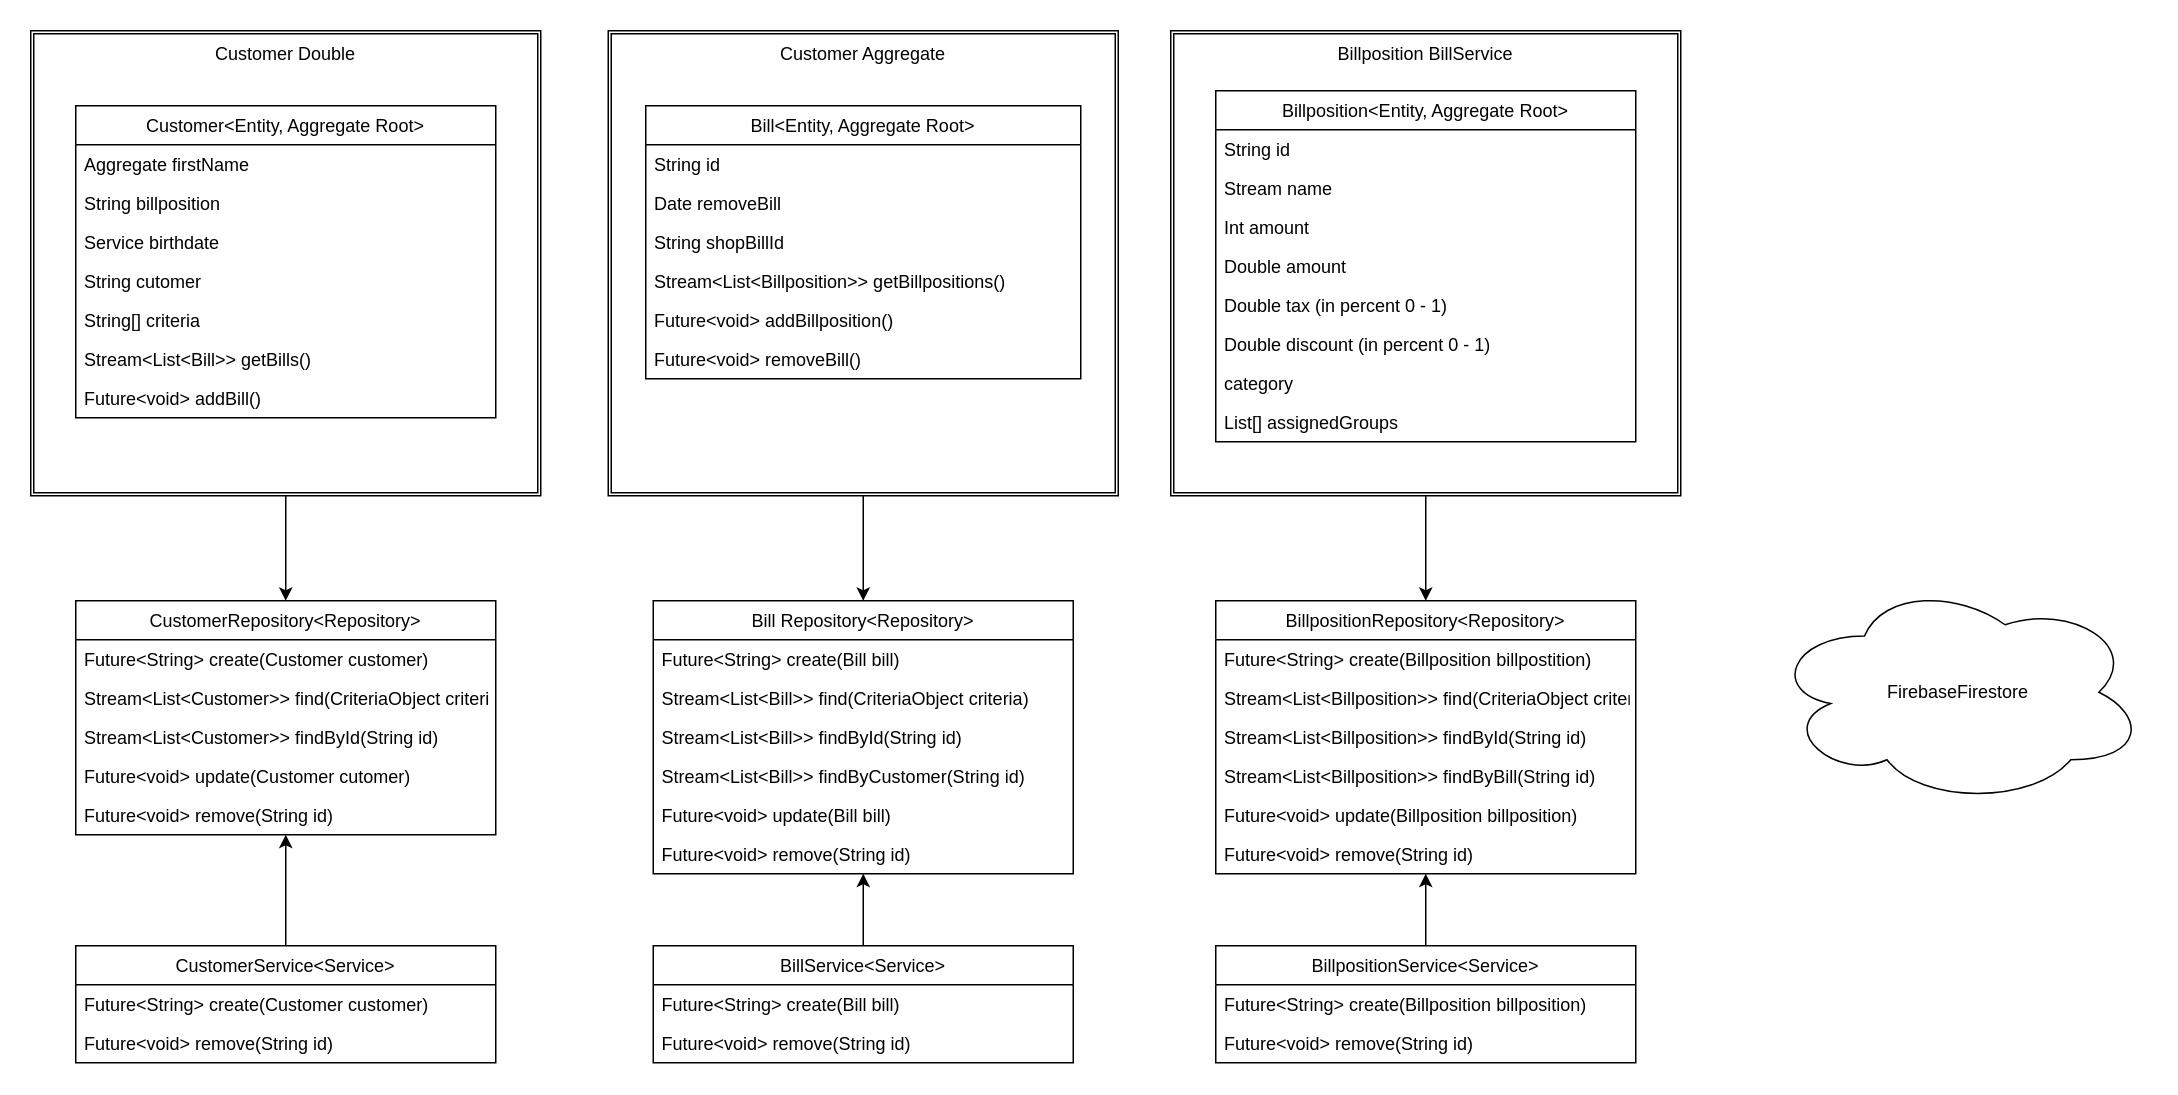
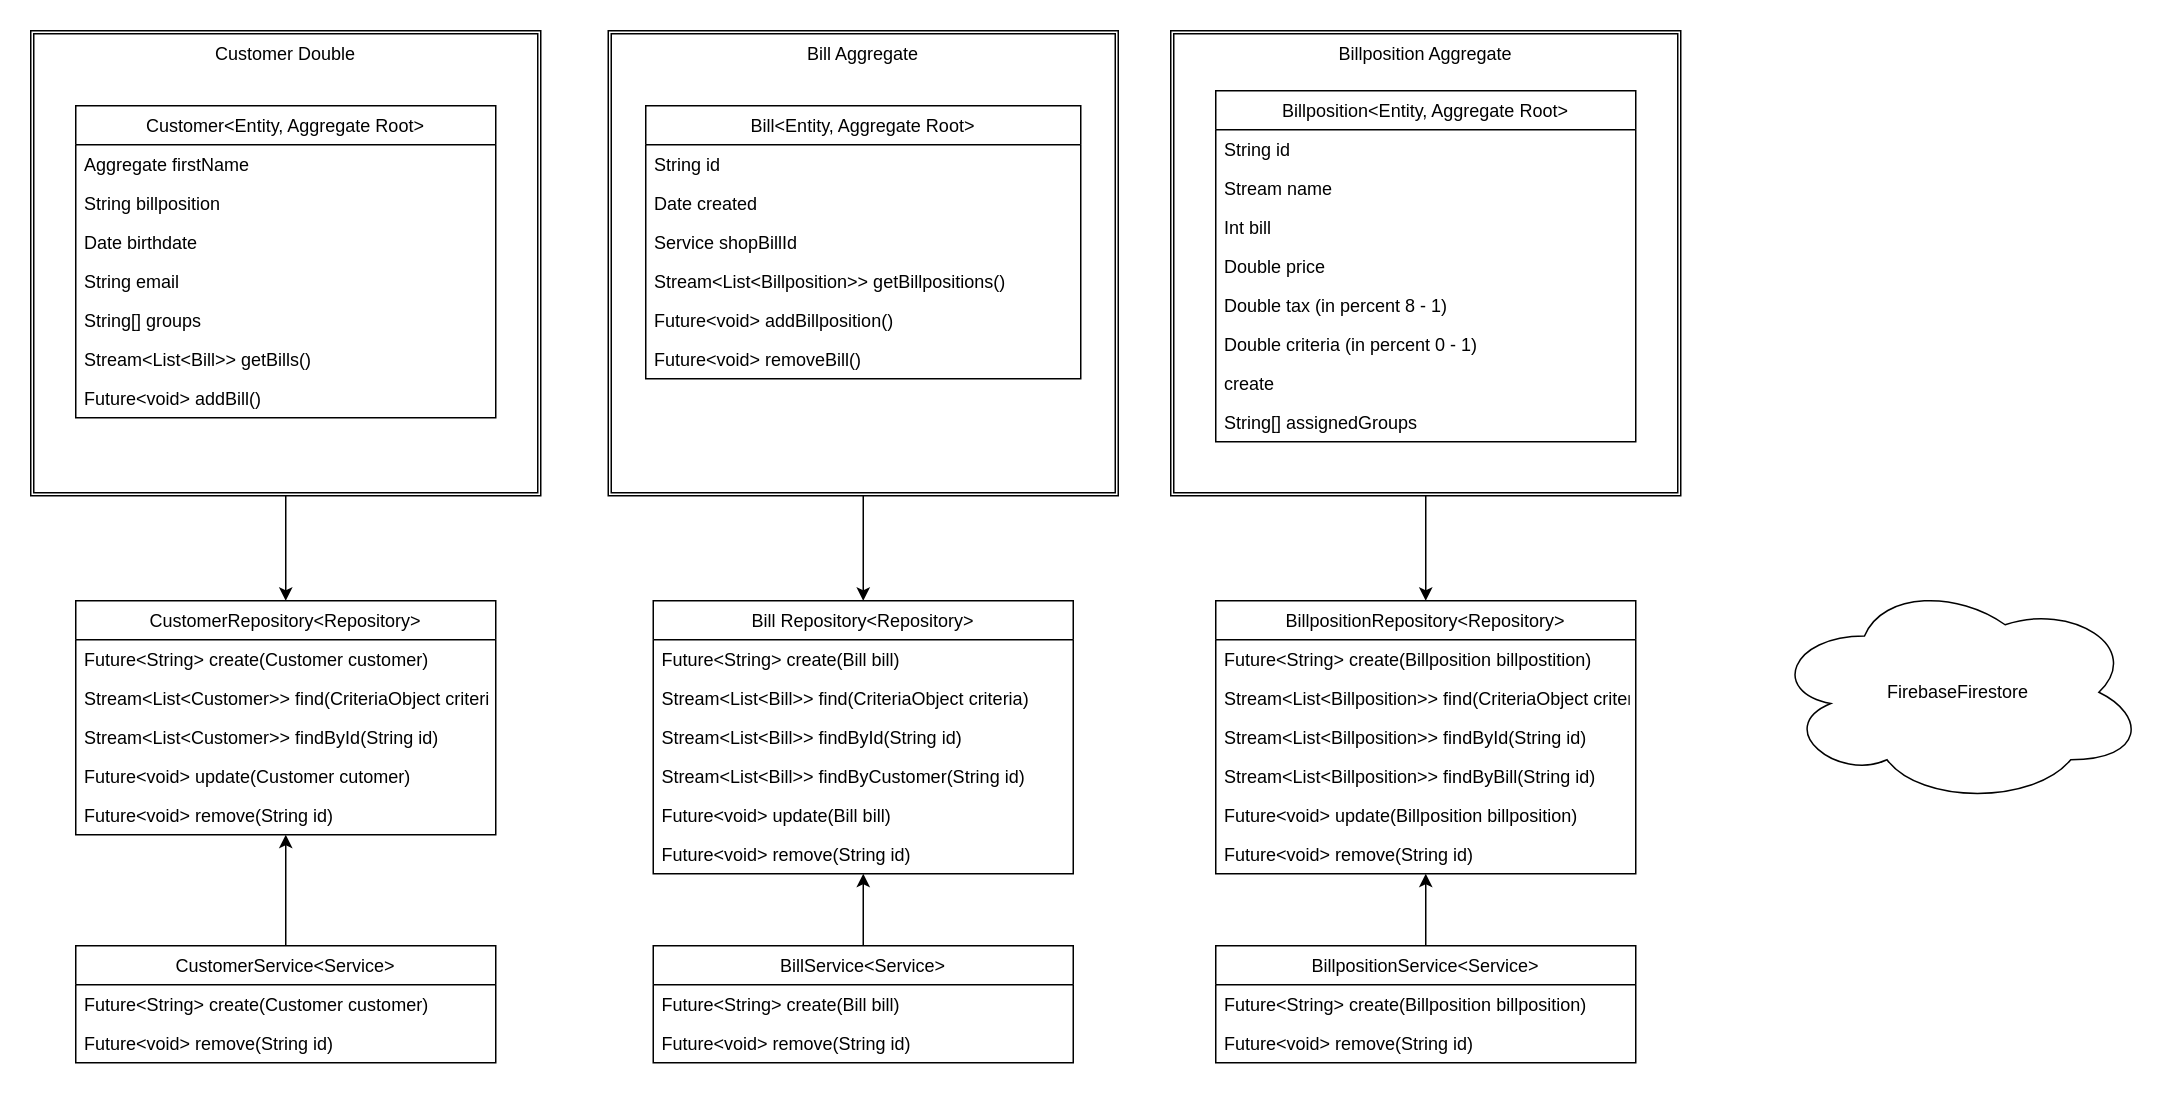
(863, 55) -> (863, 55)
(1426, 55) -> (1426, 55)
(720, 204) -> (712, 204)
(1272, 228) -> (1255, 228)
(163, 243) -> (150, 243)
(728, 243) -> (733, 243)
(1285, 267) -> (1277, 267)
(150, 282) -> (135, 282)
(1351, 306) -> (1351, 306)
(160, 321) -> (155, 321)
(1374, 345) -> (1372, 345)
(1264, 384) -> (1254, 384)
(1323, 423) -> (1333, 423)
